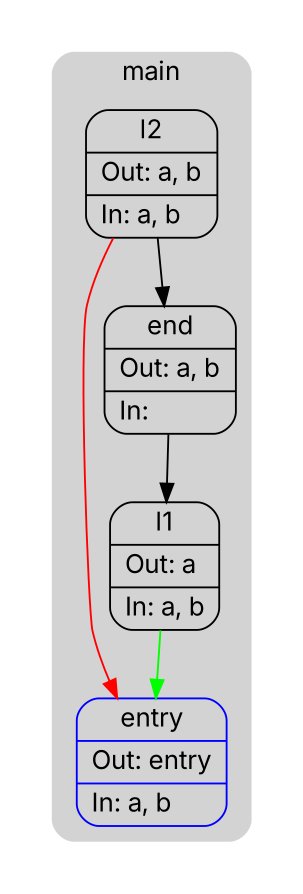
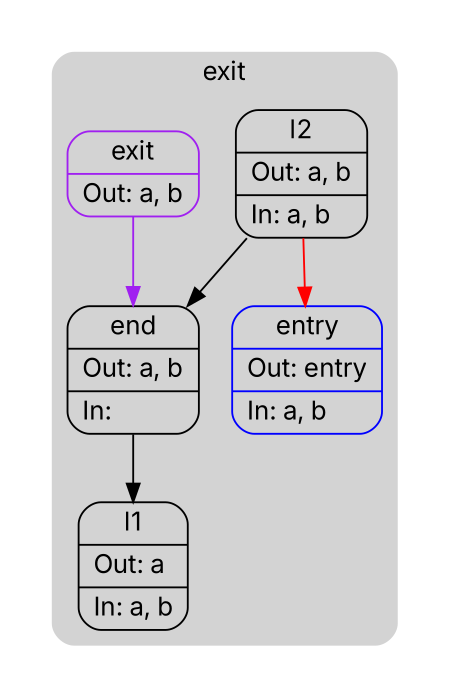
(152, 73) -> (225, 73)
none -> (133, 174)
(159, 655) -> none
